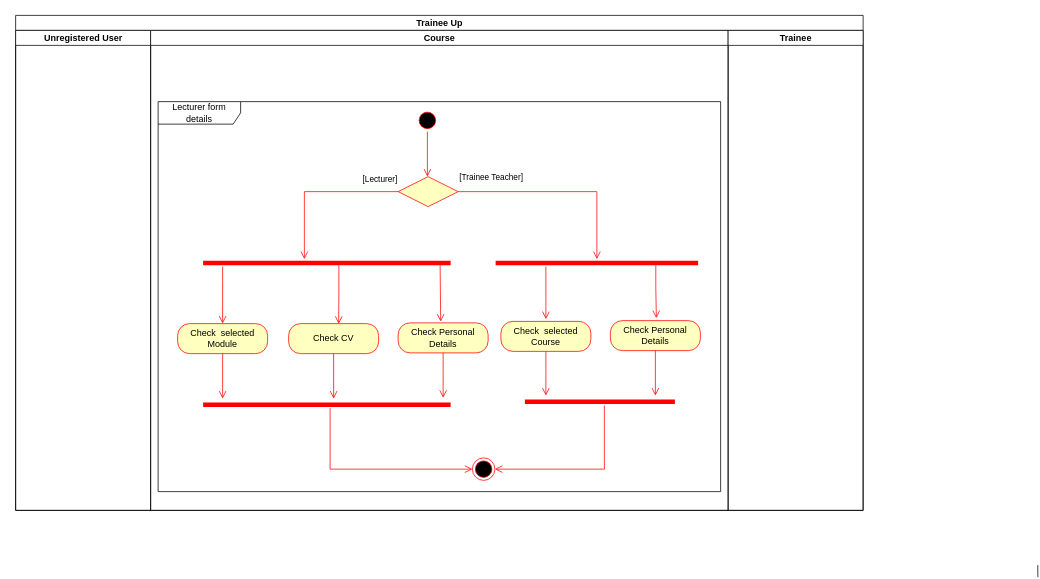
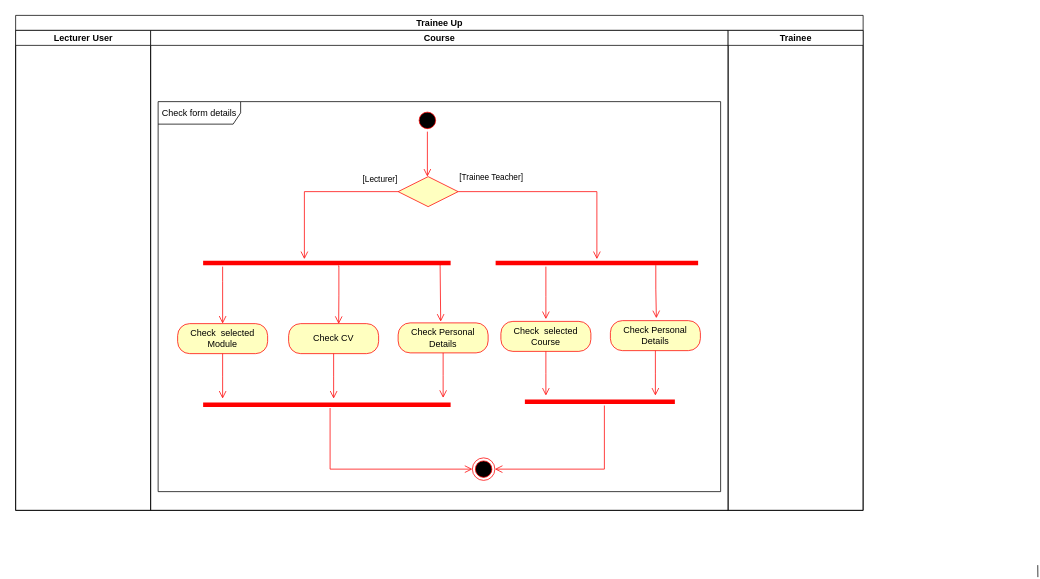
(83, 38) -> (83, 38)
(199, 113) -> (199, 113)
